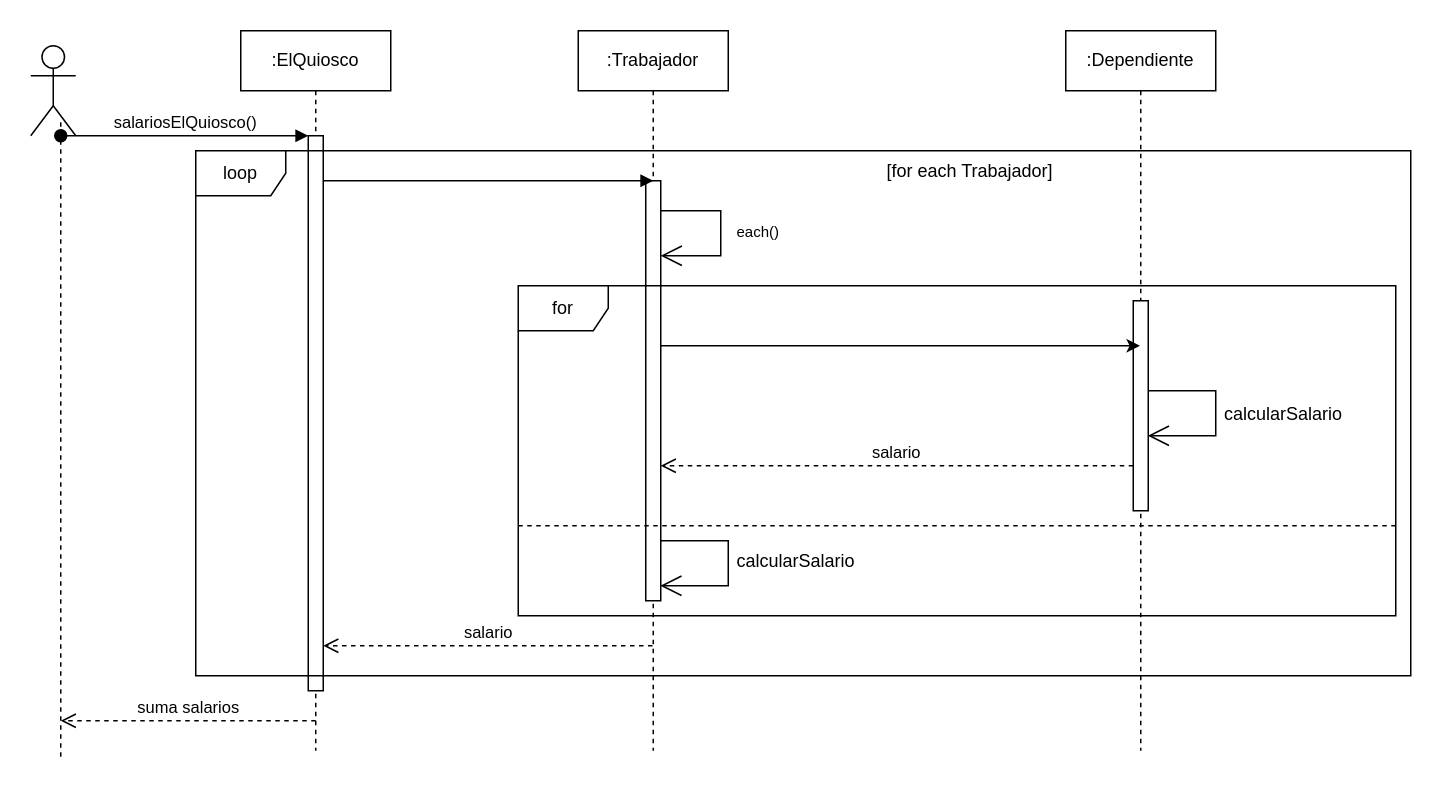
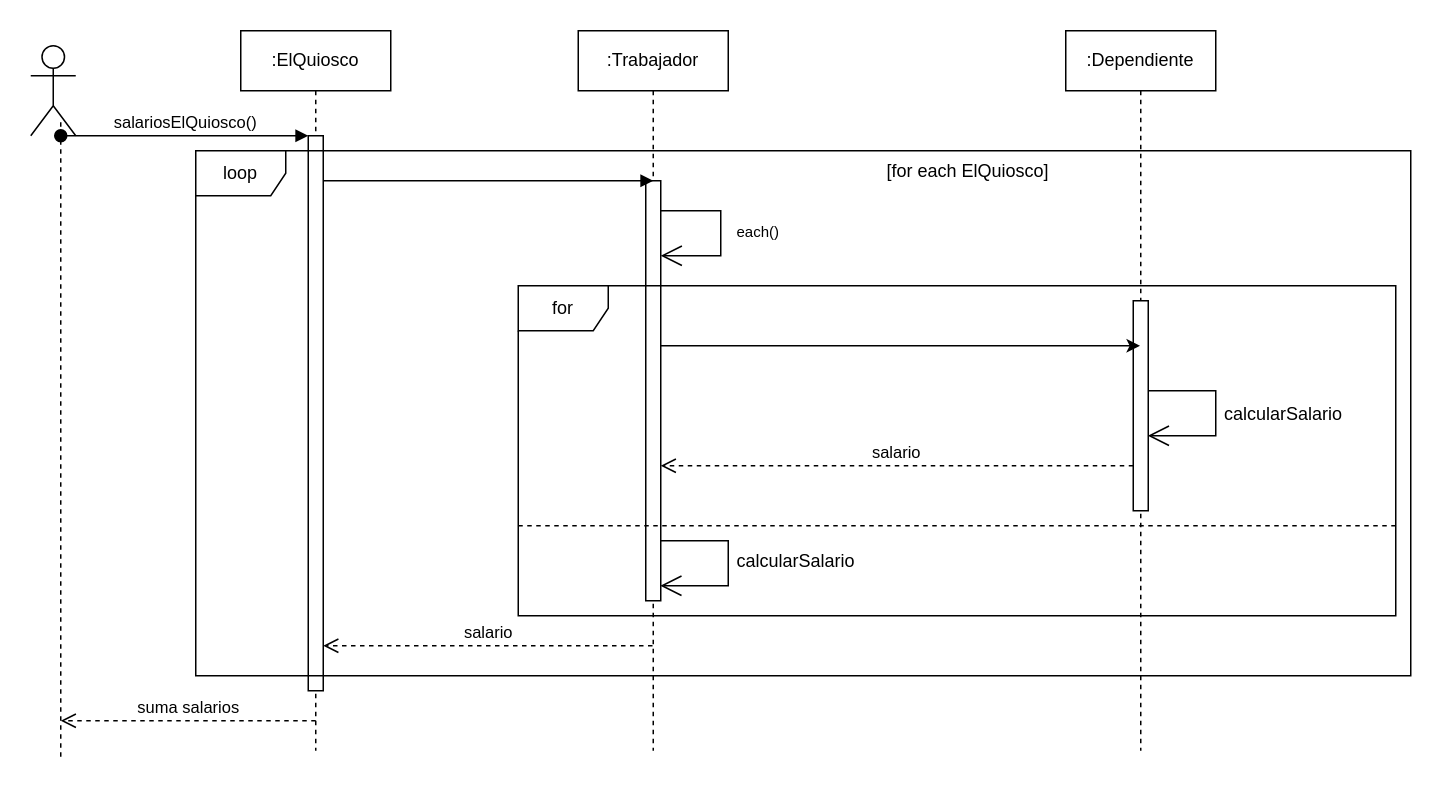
(977, 183) -> (977, 183)
